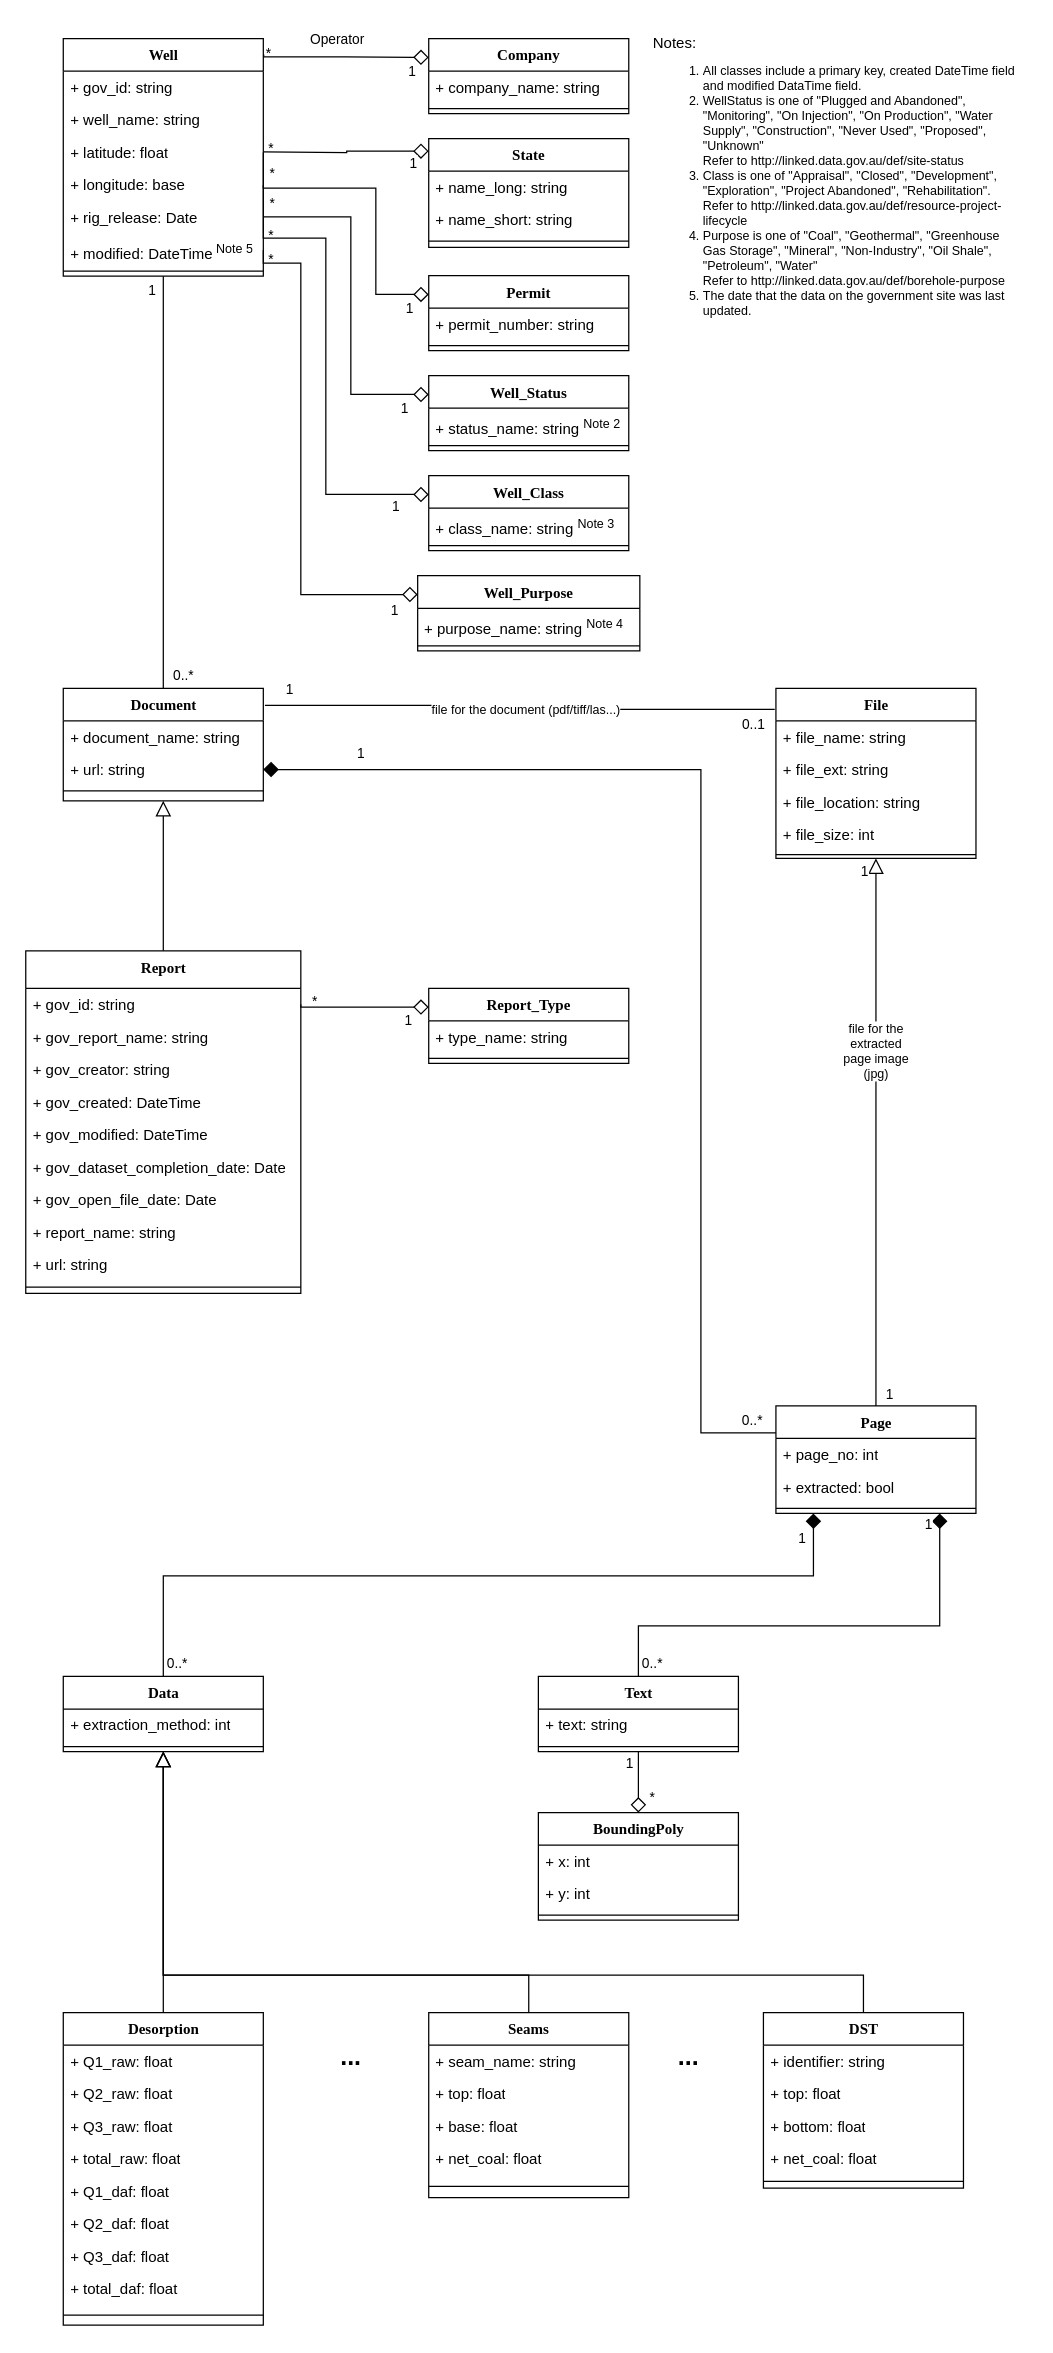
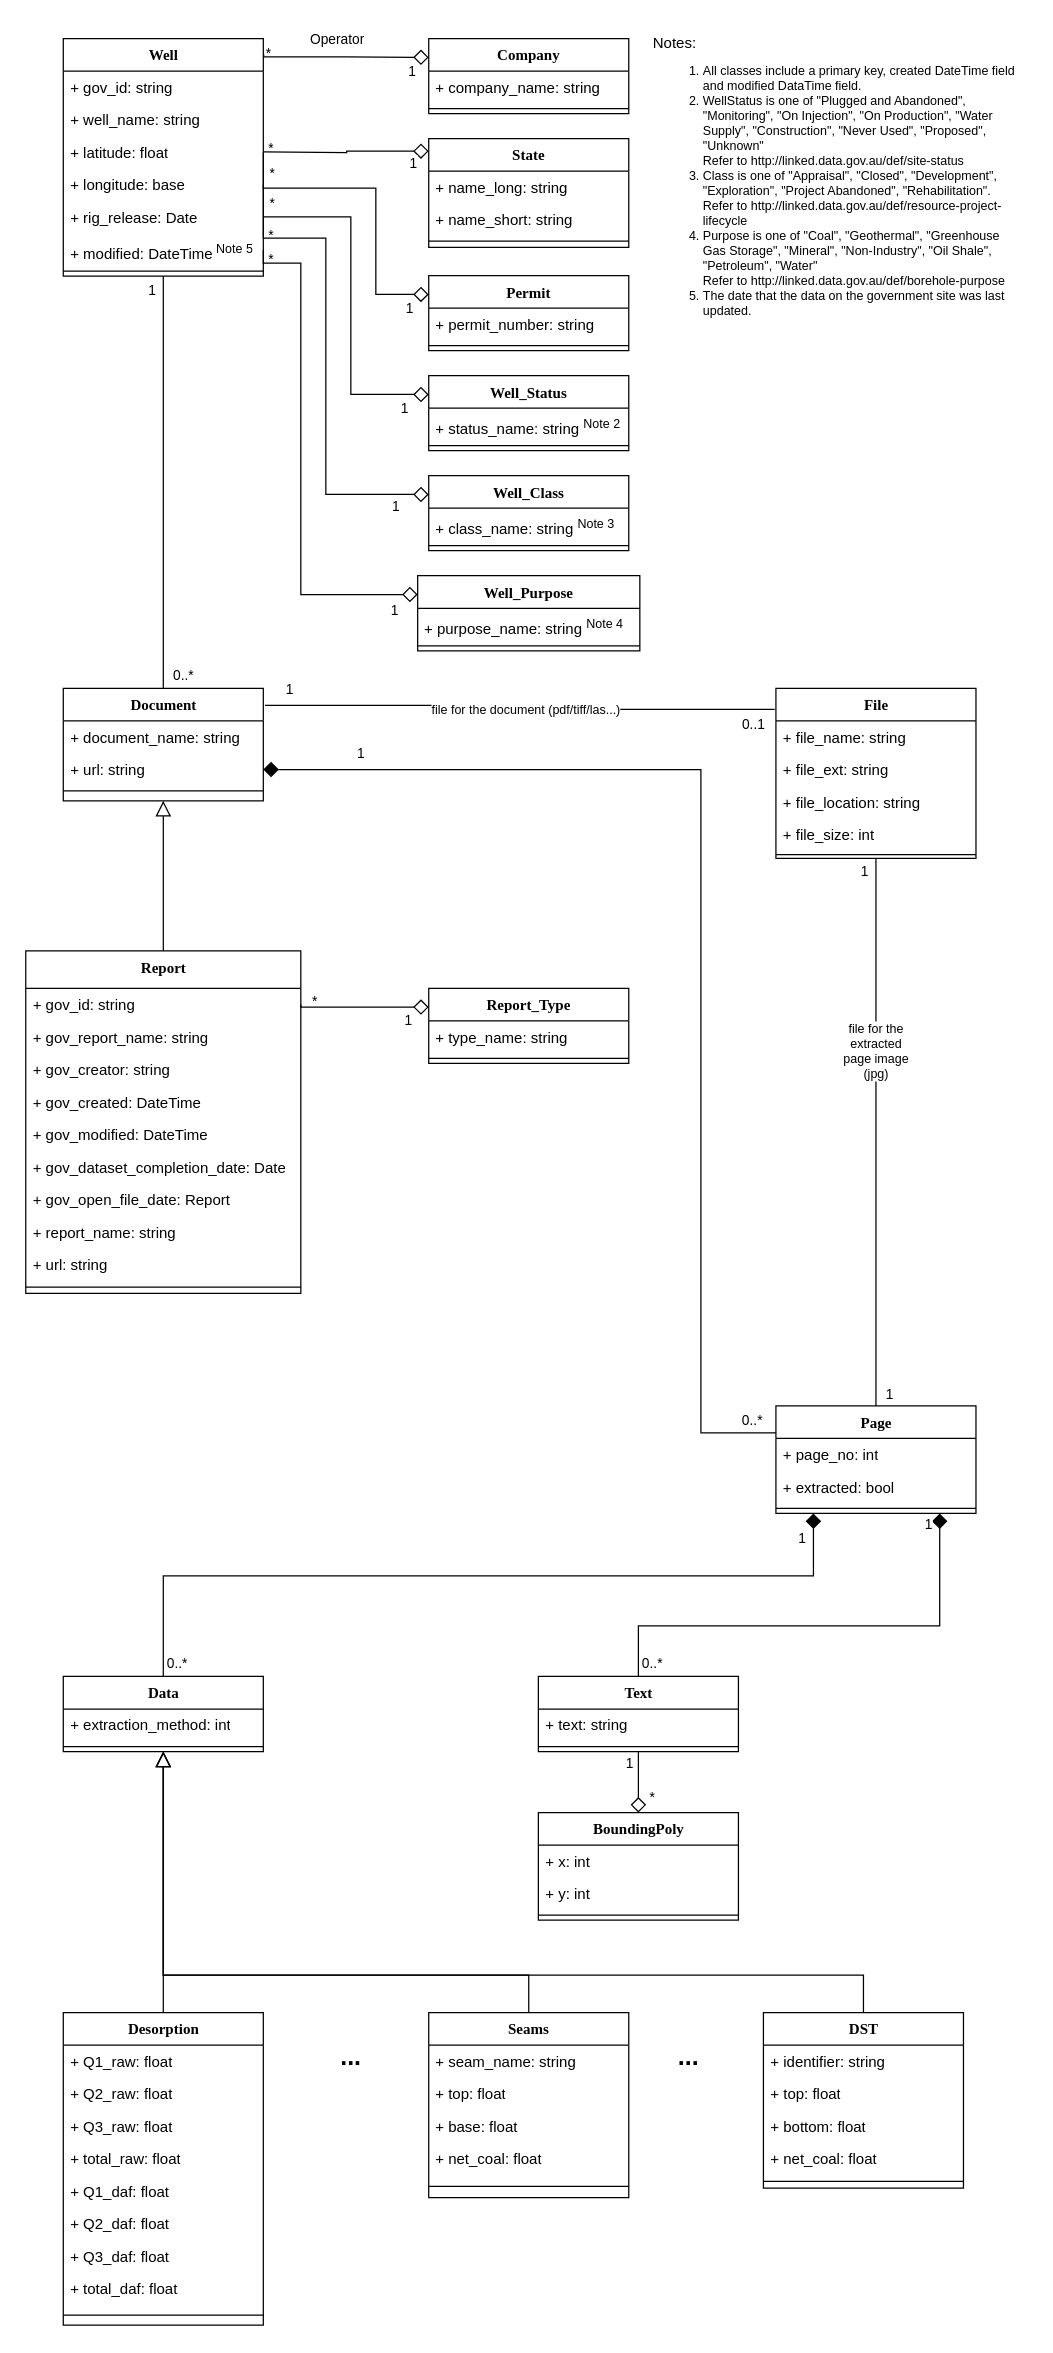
(876, 874) -> (876, 867)
(133, 1201) -> (141, 1201)
